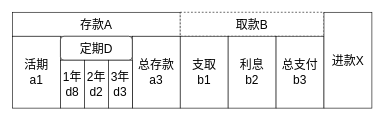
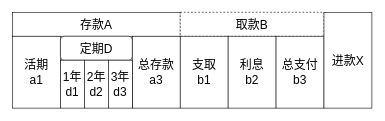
(72, 84) -> (72, 84)
